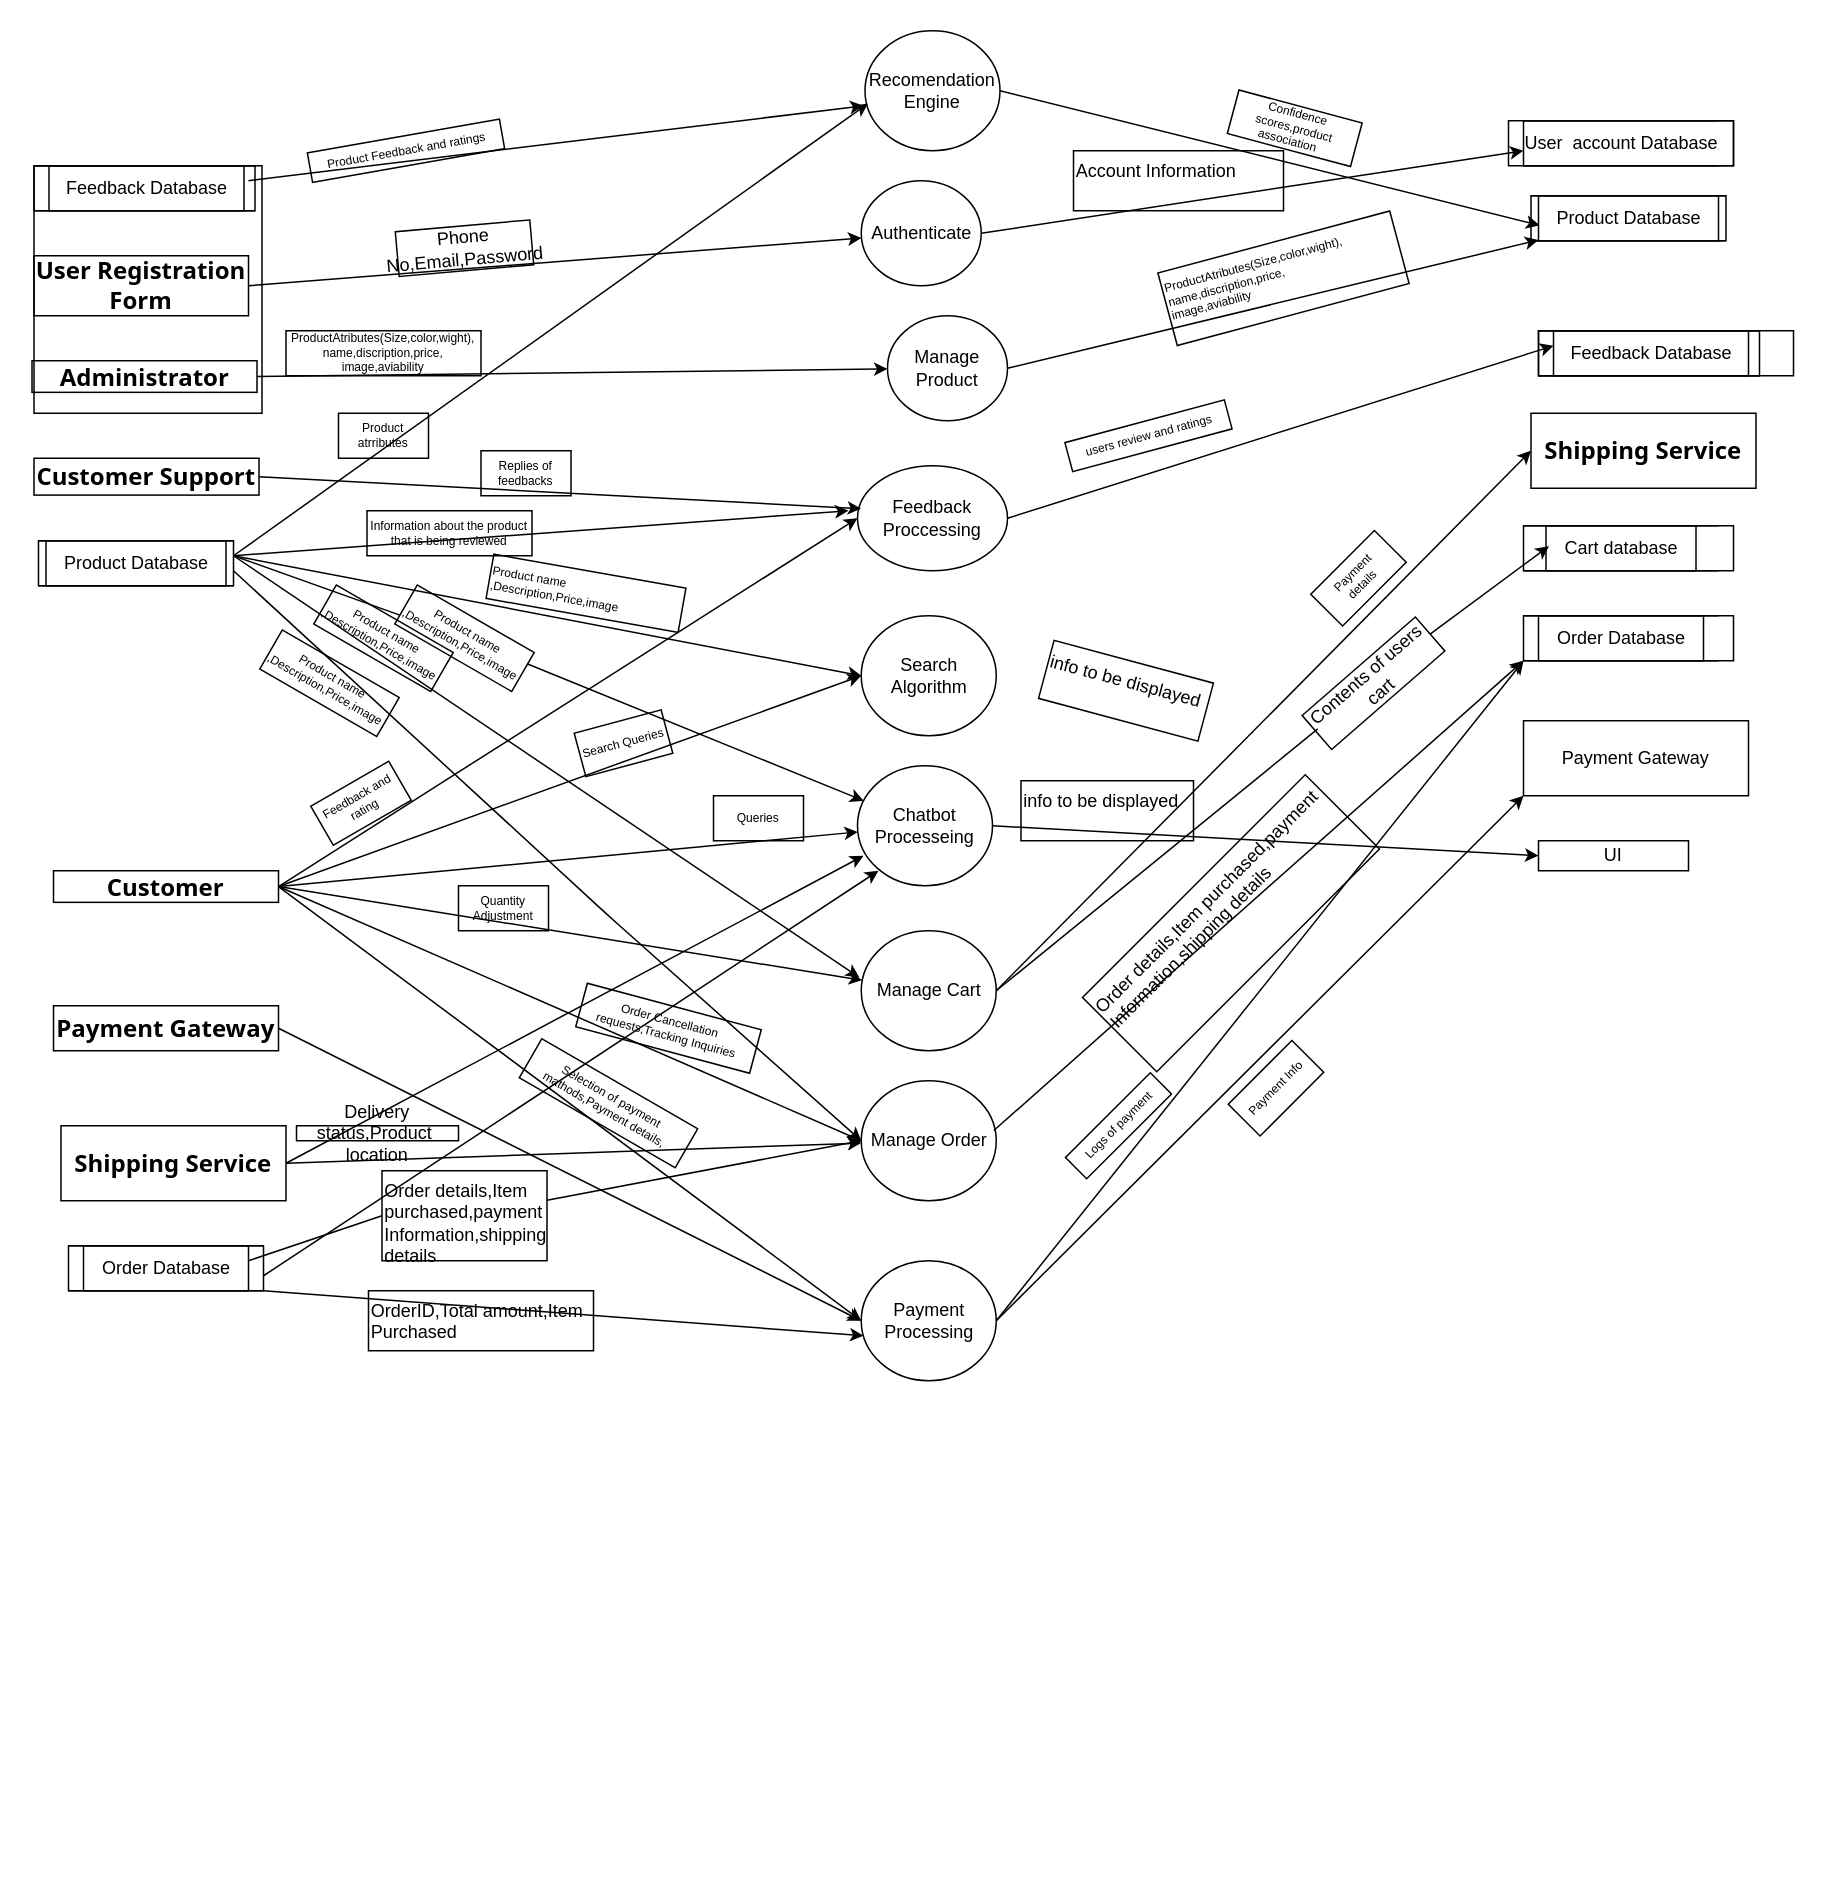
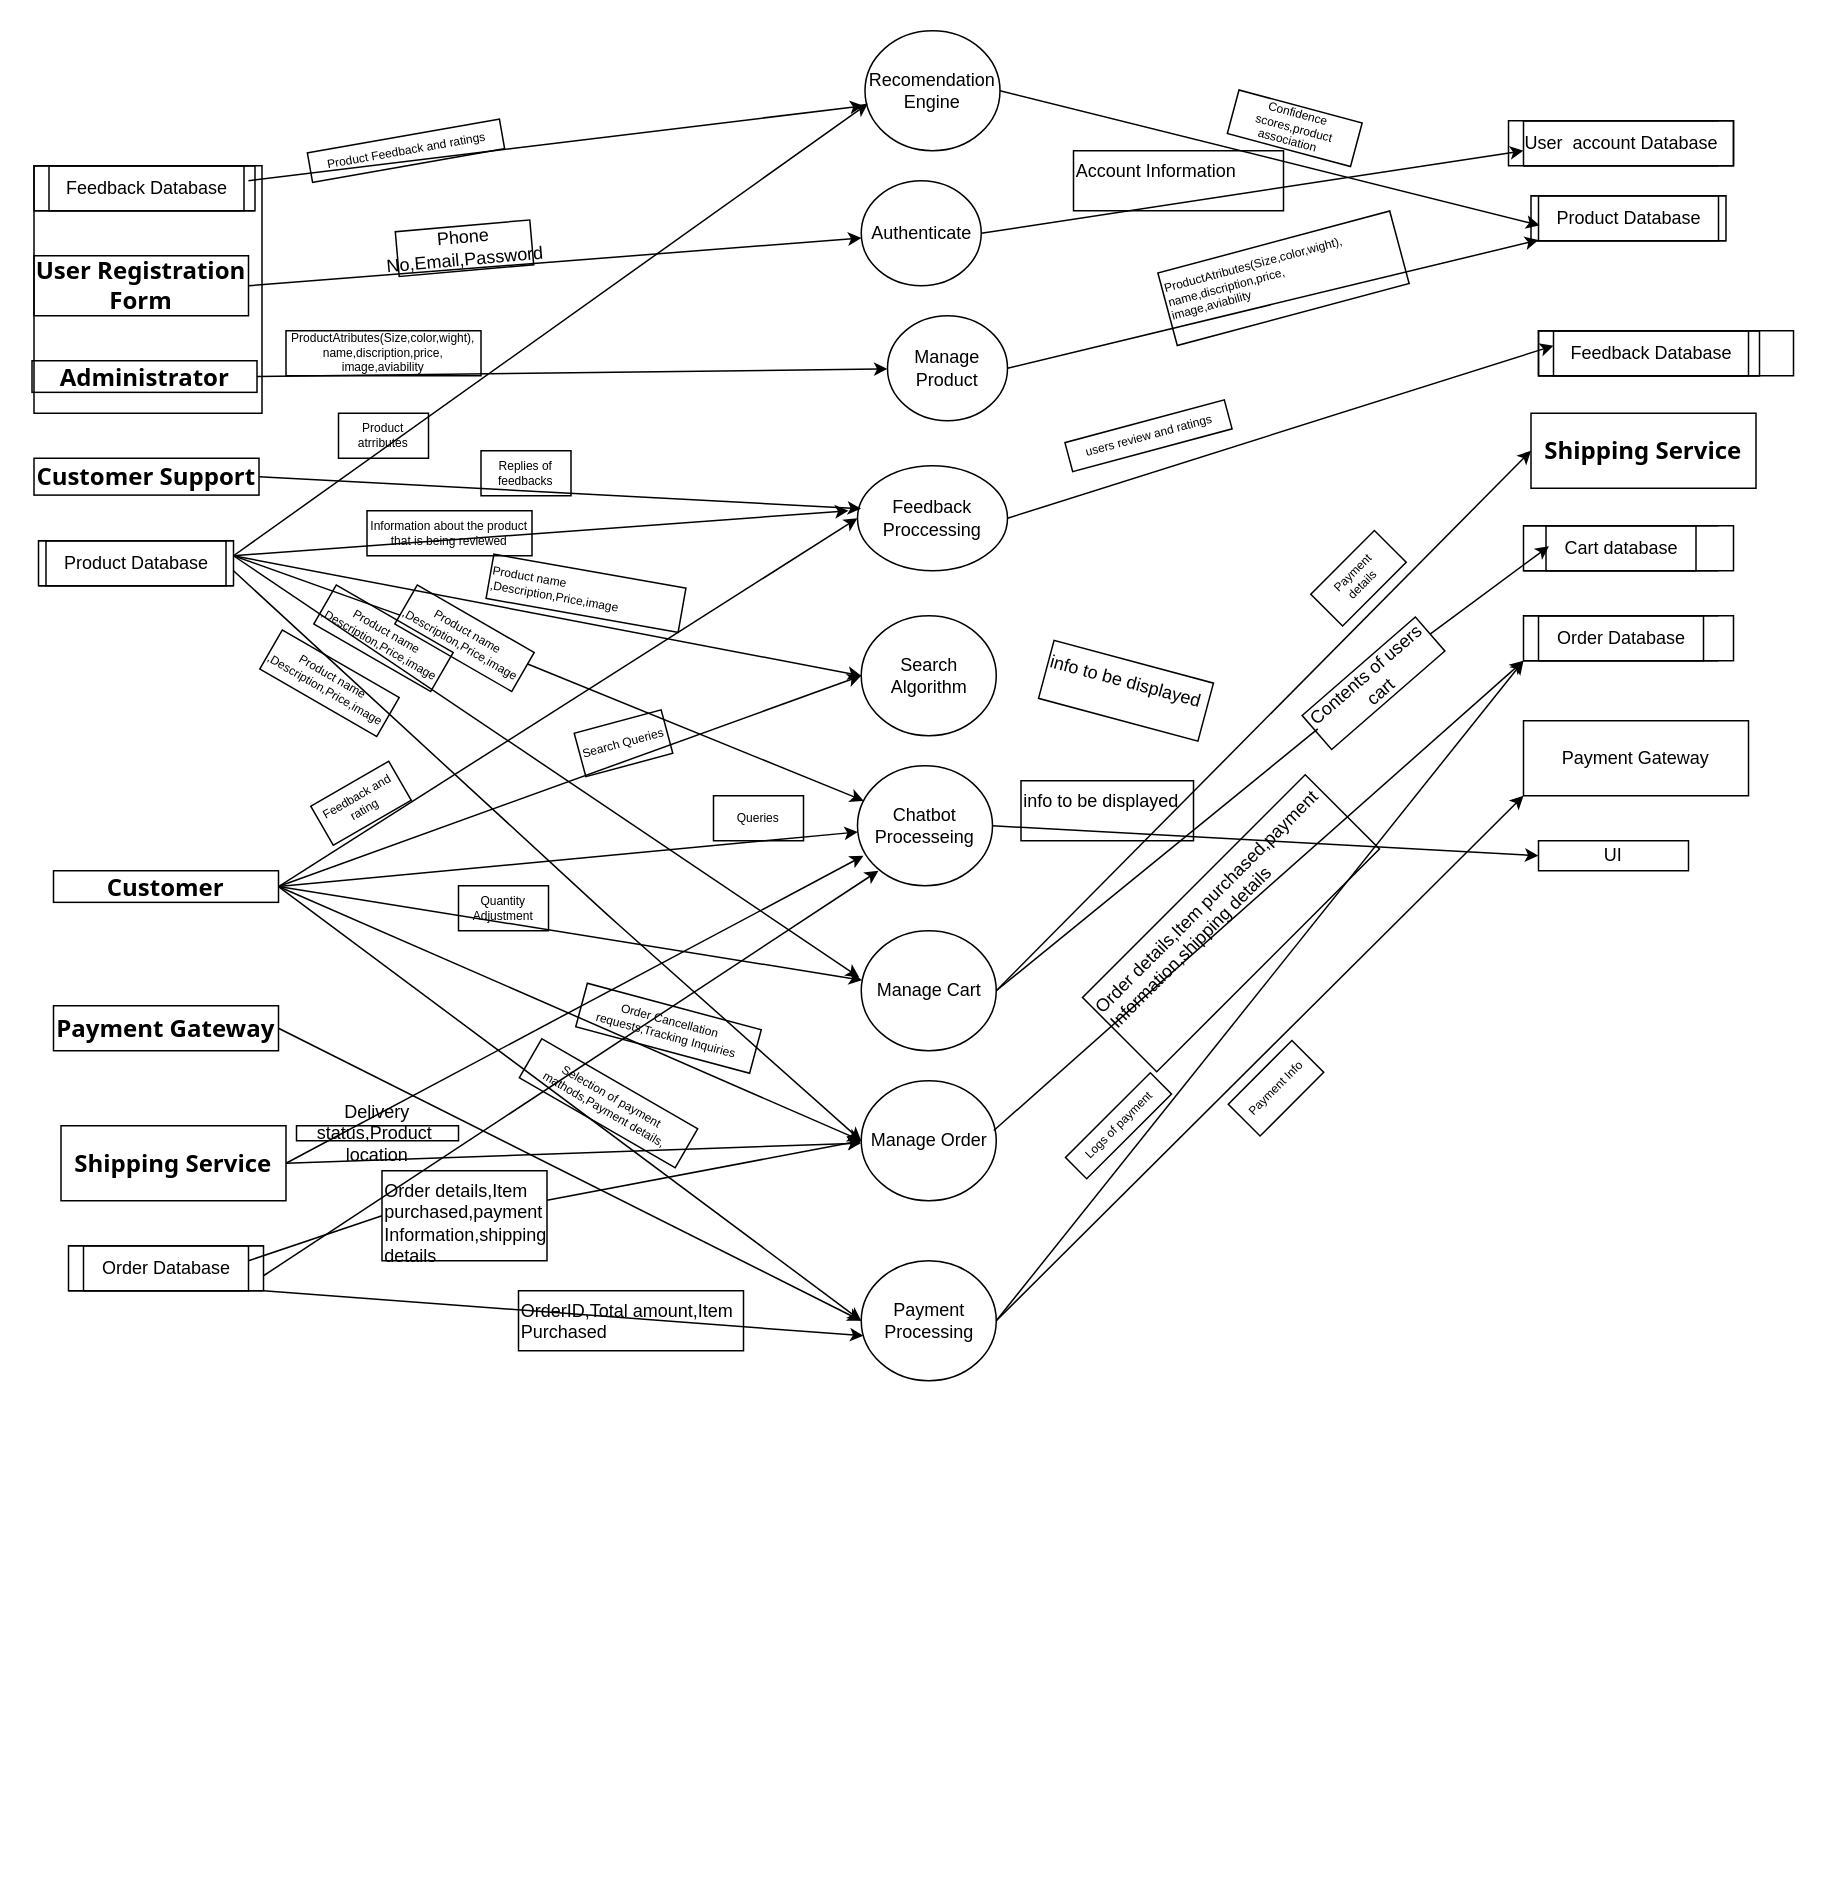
(836, 1130) -> (849, 1136)
(481, 1321) -> (631, 1321)
